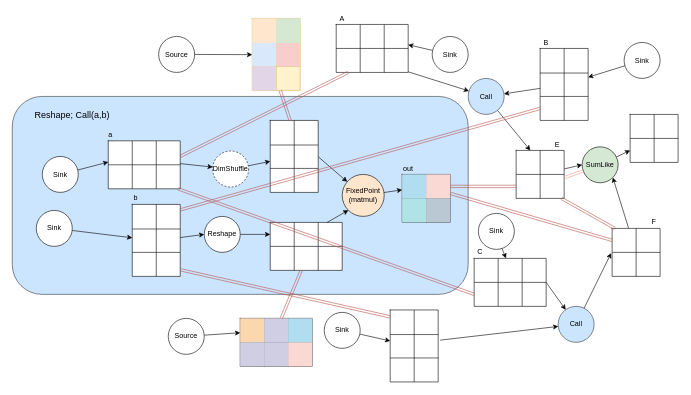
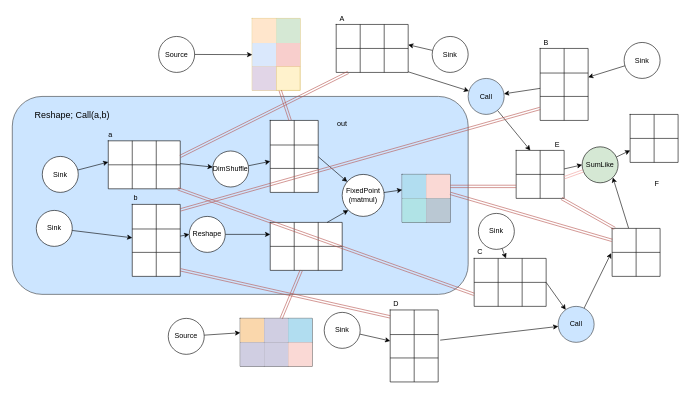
(408, 168) -> (342, 123)
(231, 169) -> (231, 169)
(363, 195) -> (363, 195)
(654, 222) -> (657, 183)
(222, 234) -> (207, 234)
none -> (396, 304)
